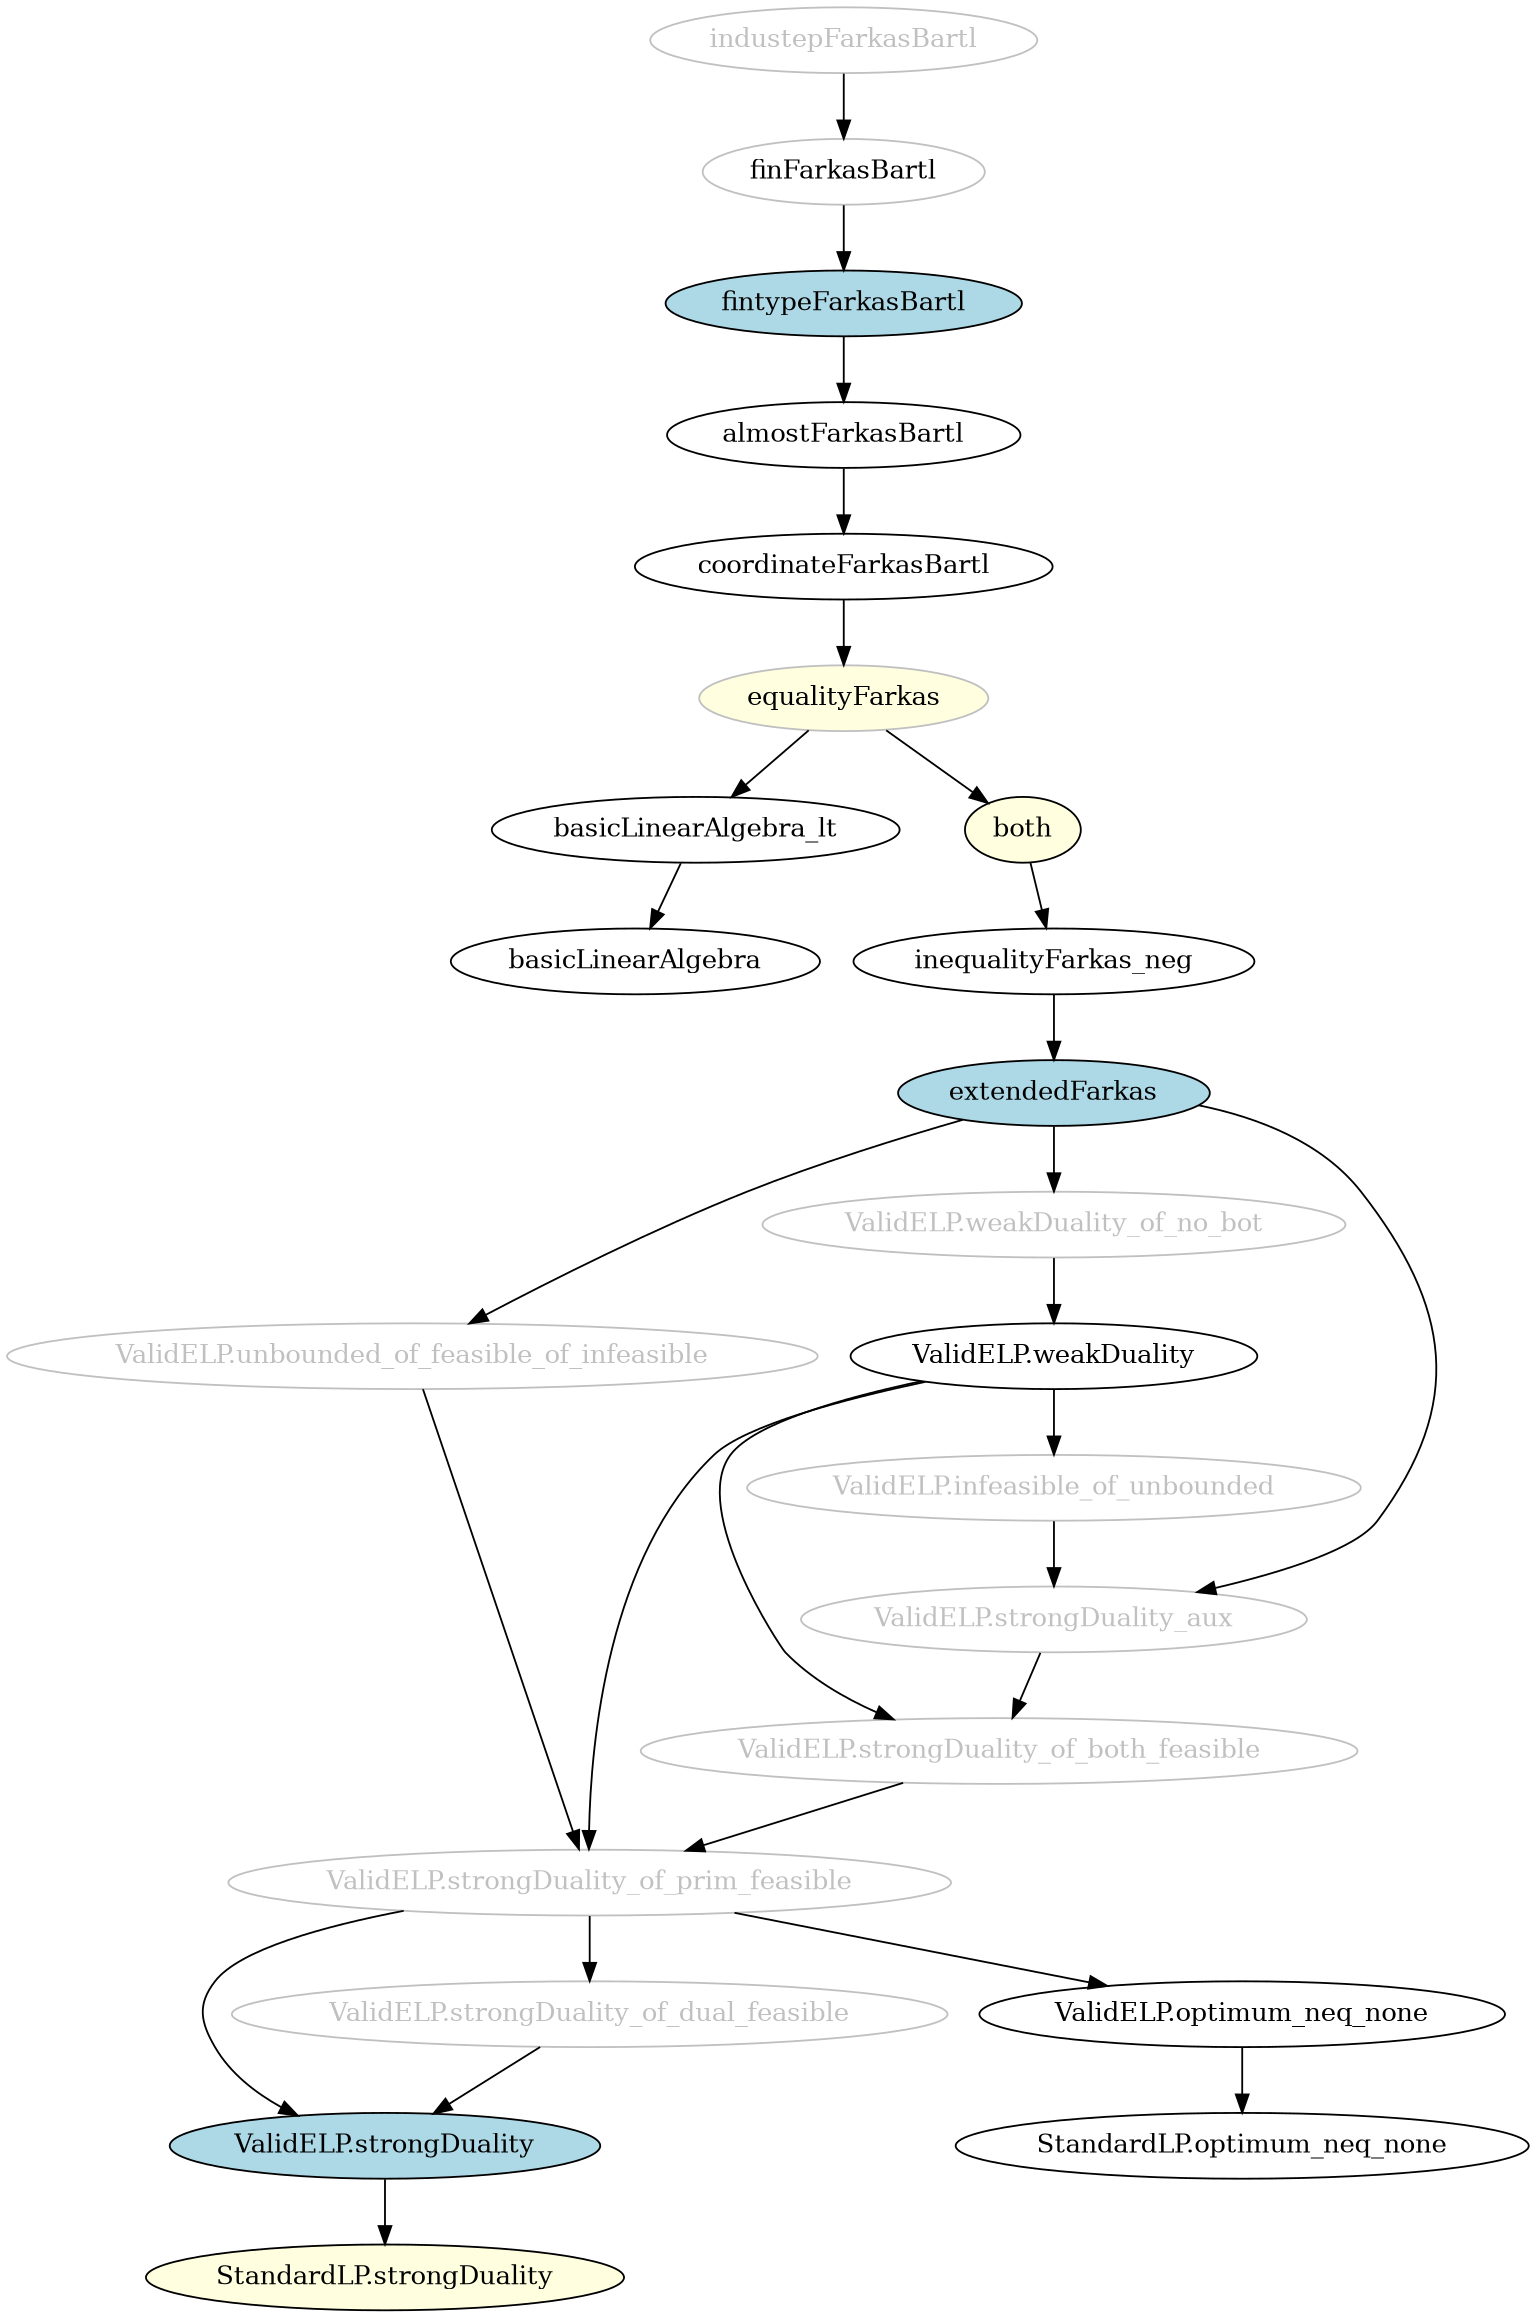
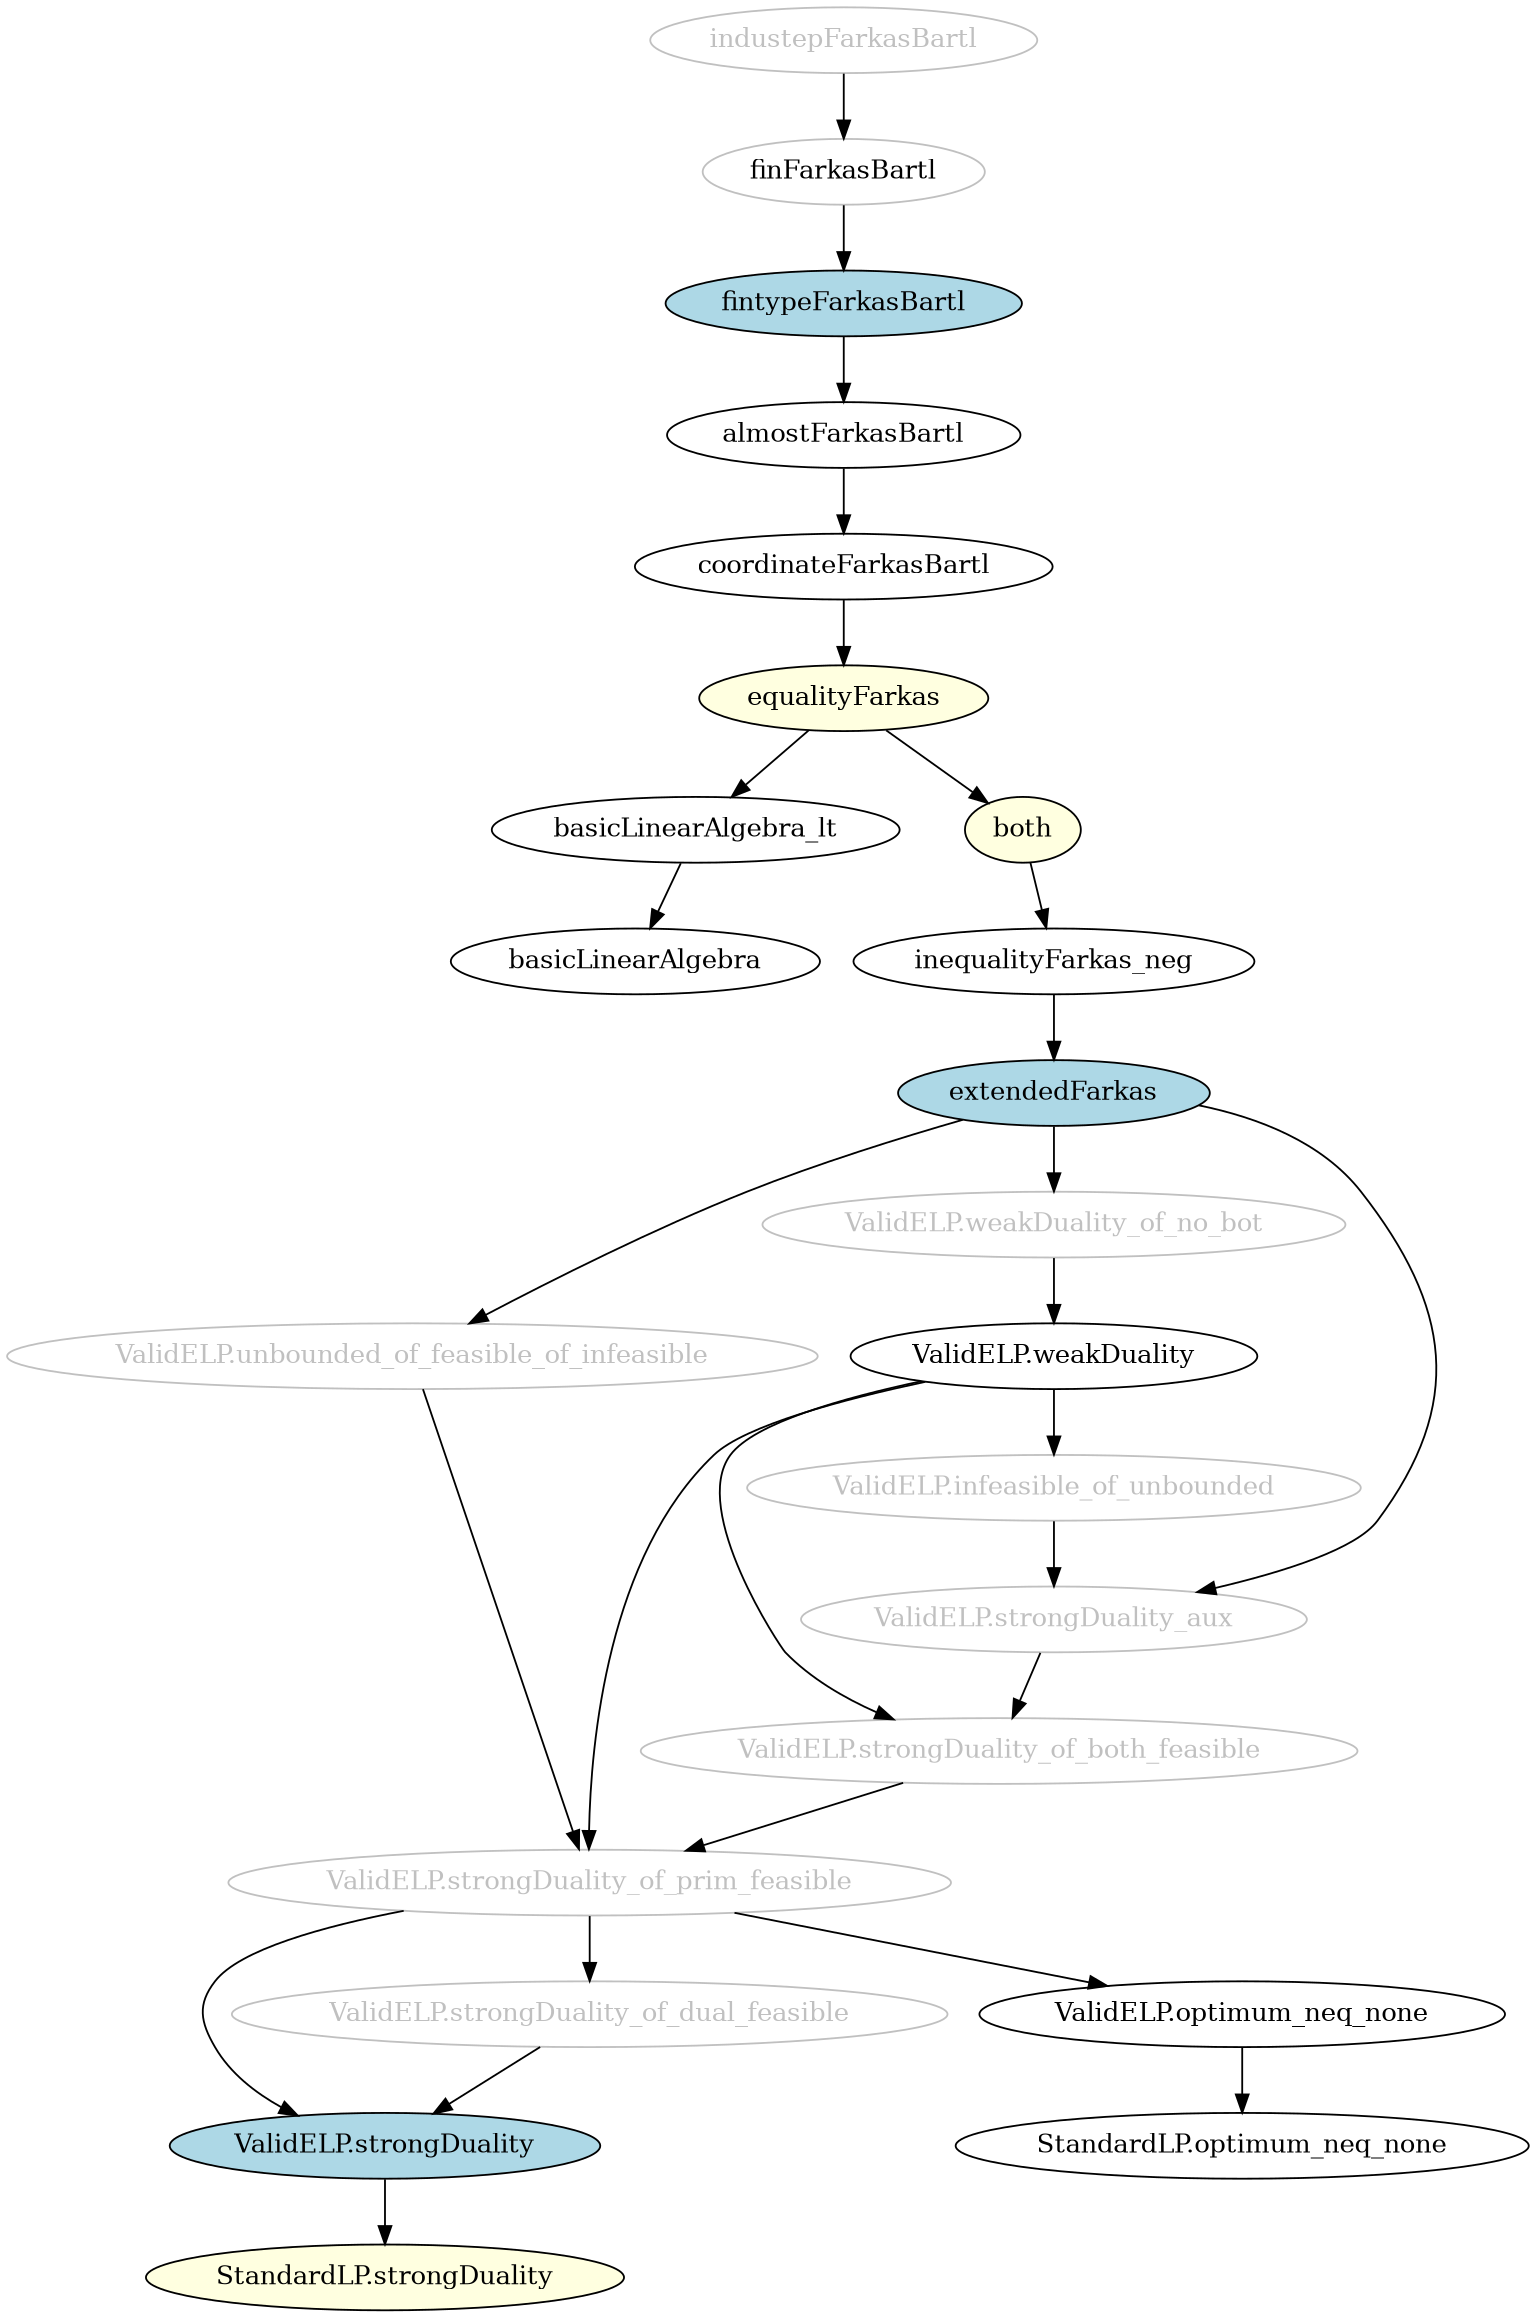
(844, 698) -> (844, 698)
